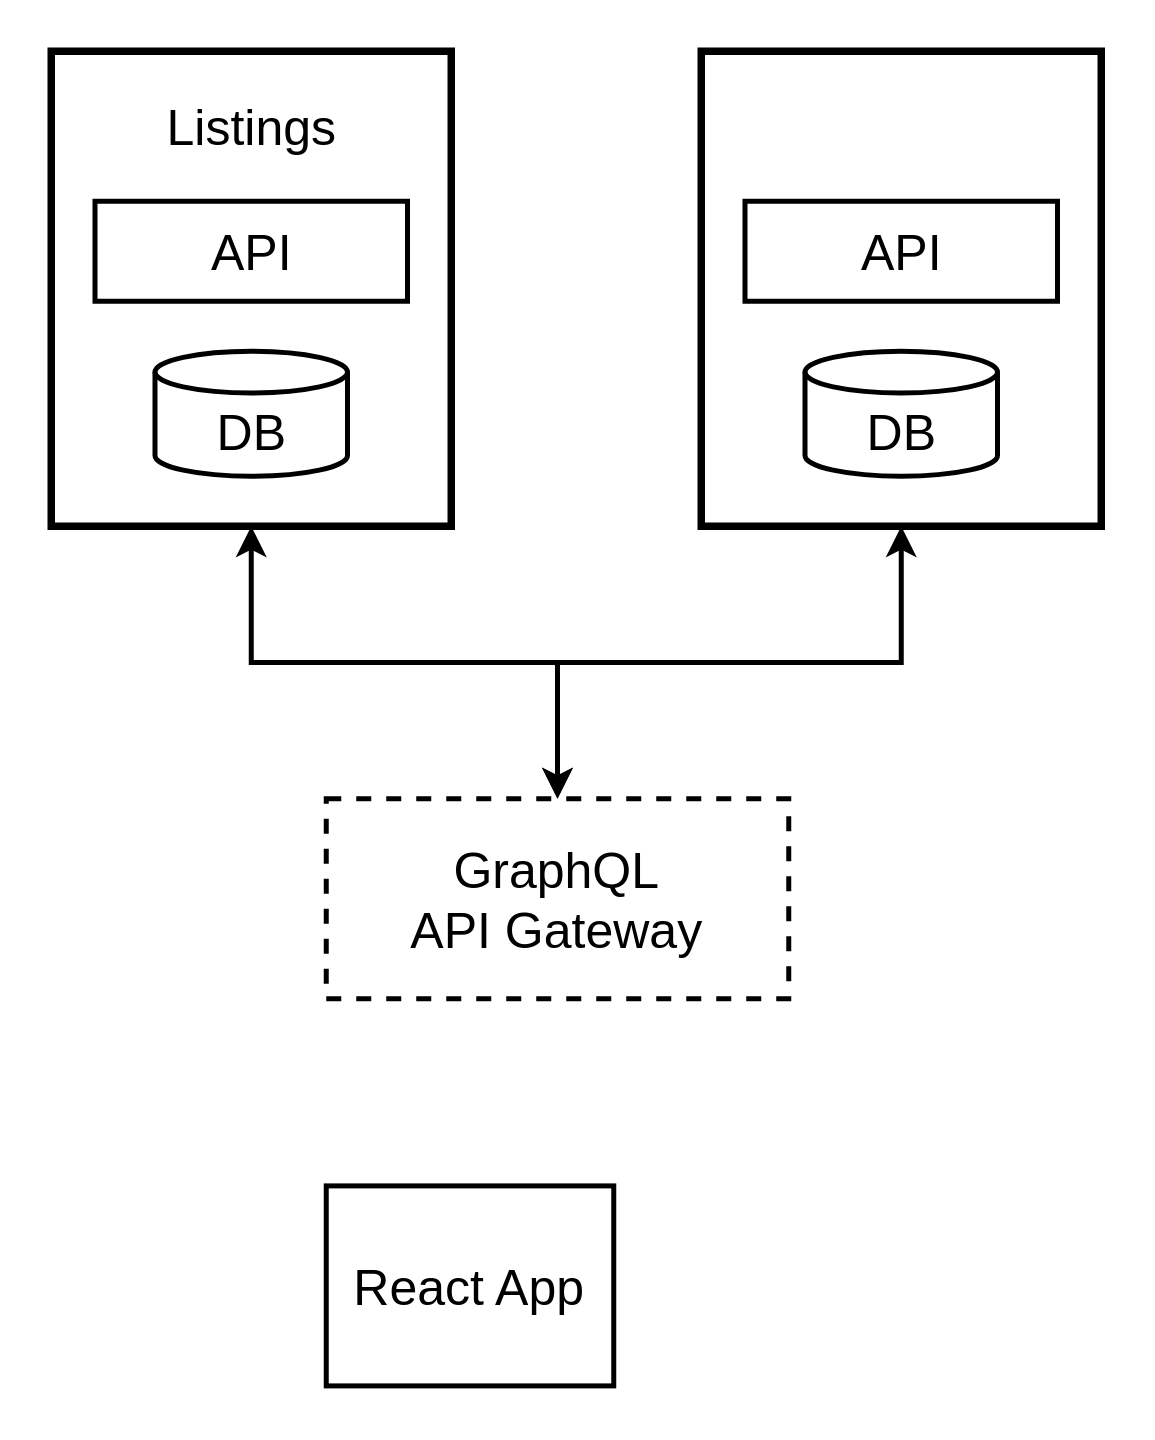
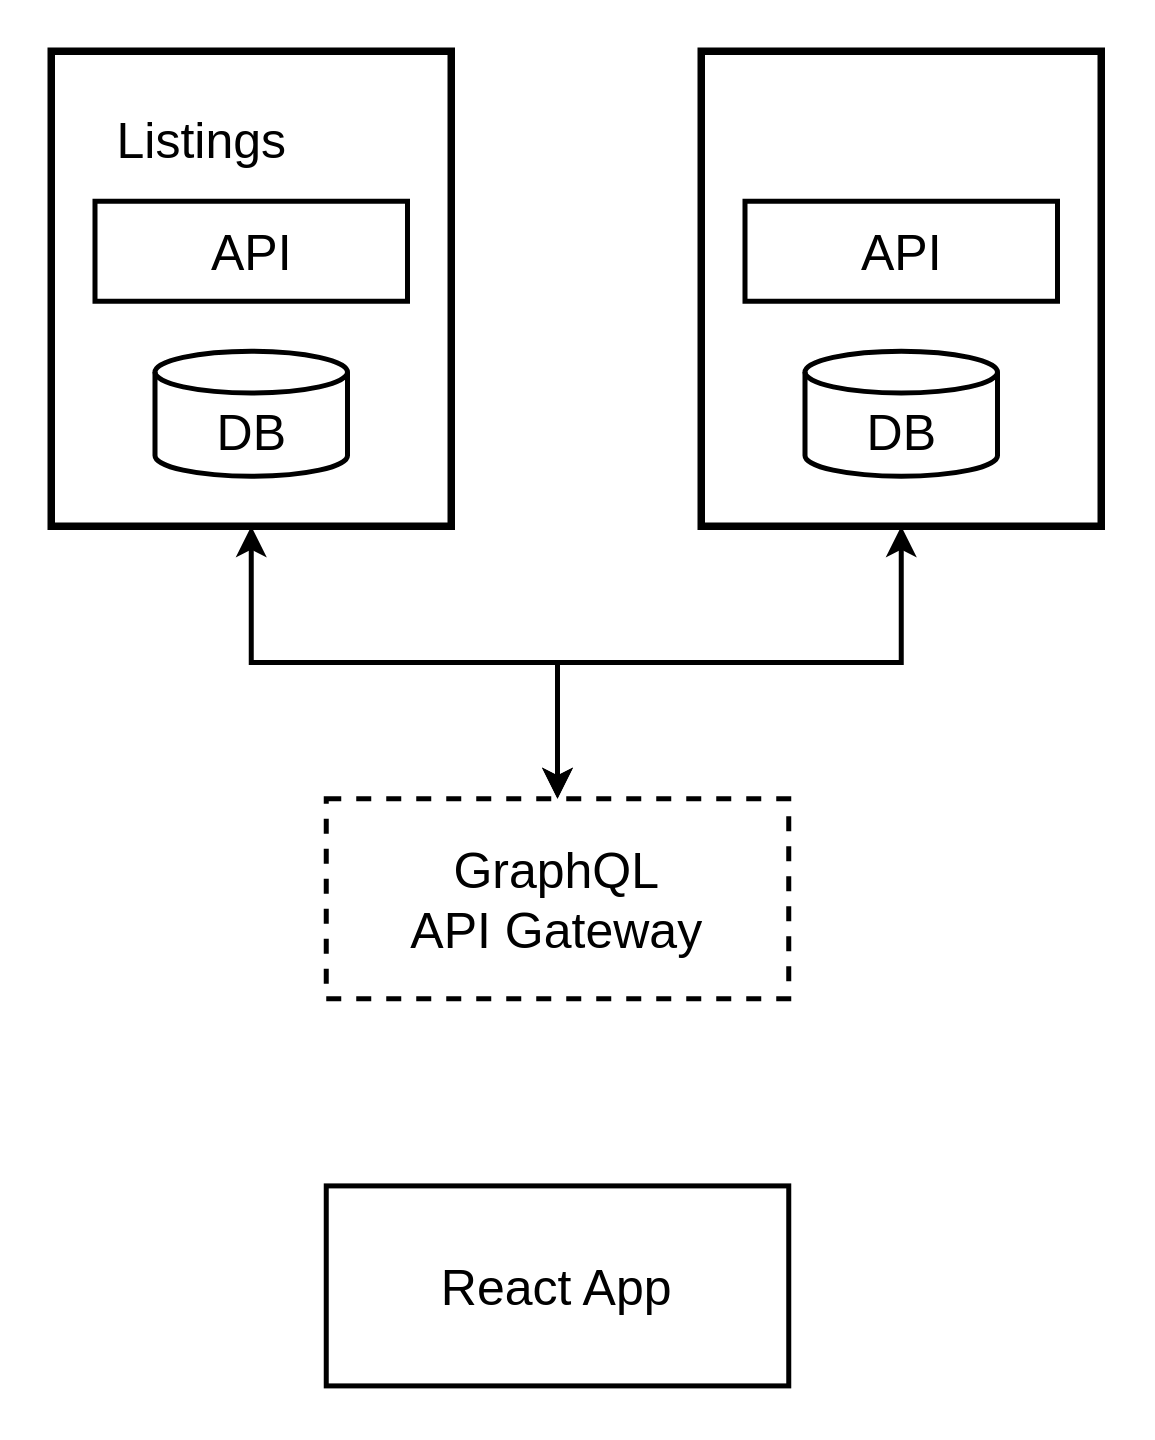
(251, 126) -> (201, 139)
(470, 1286) -> (558, 1286)
